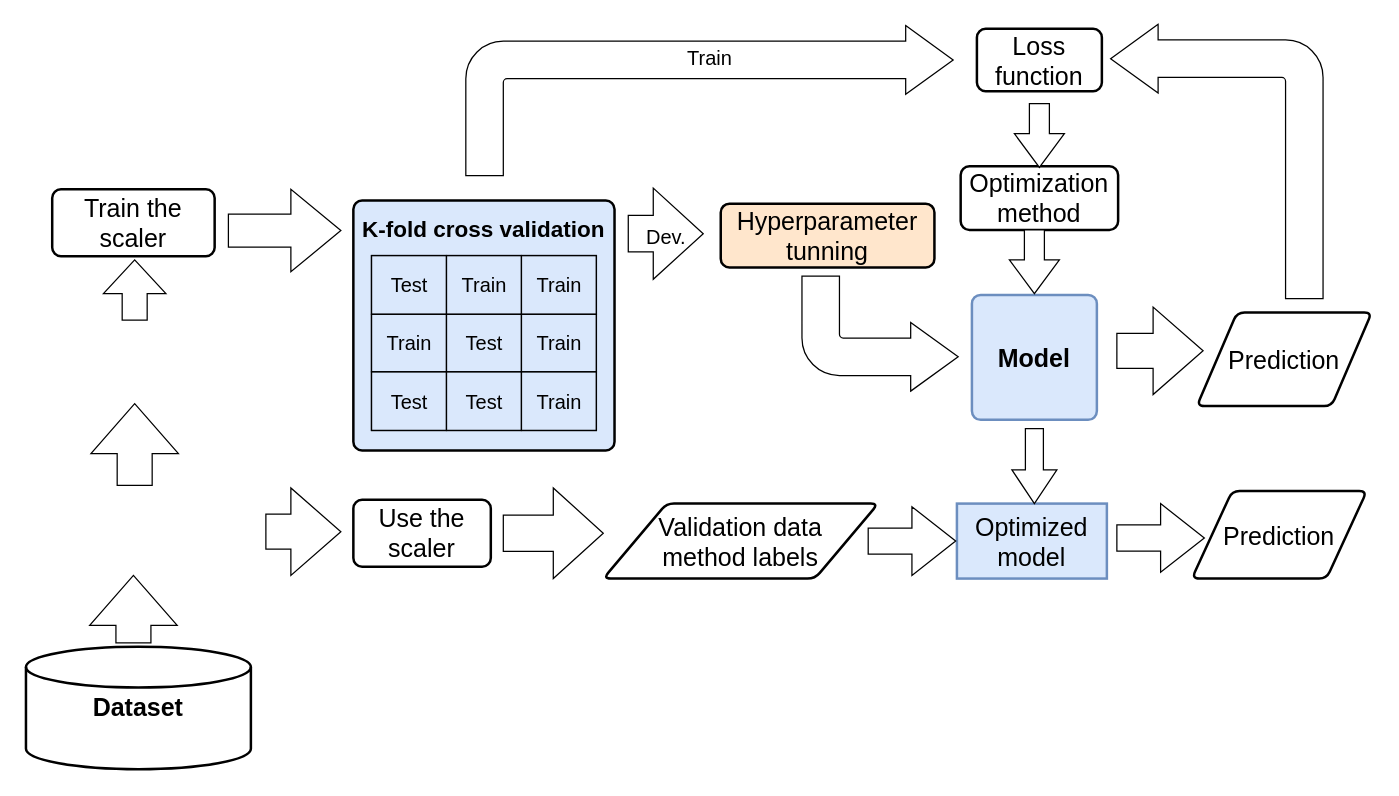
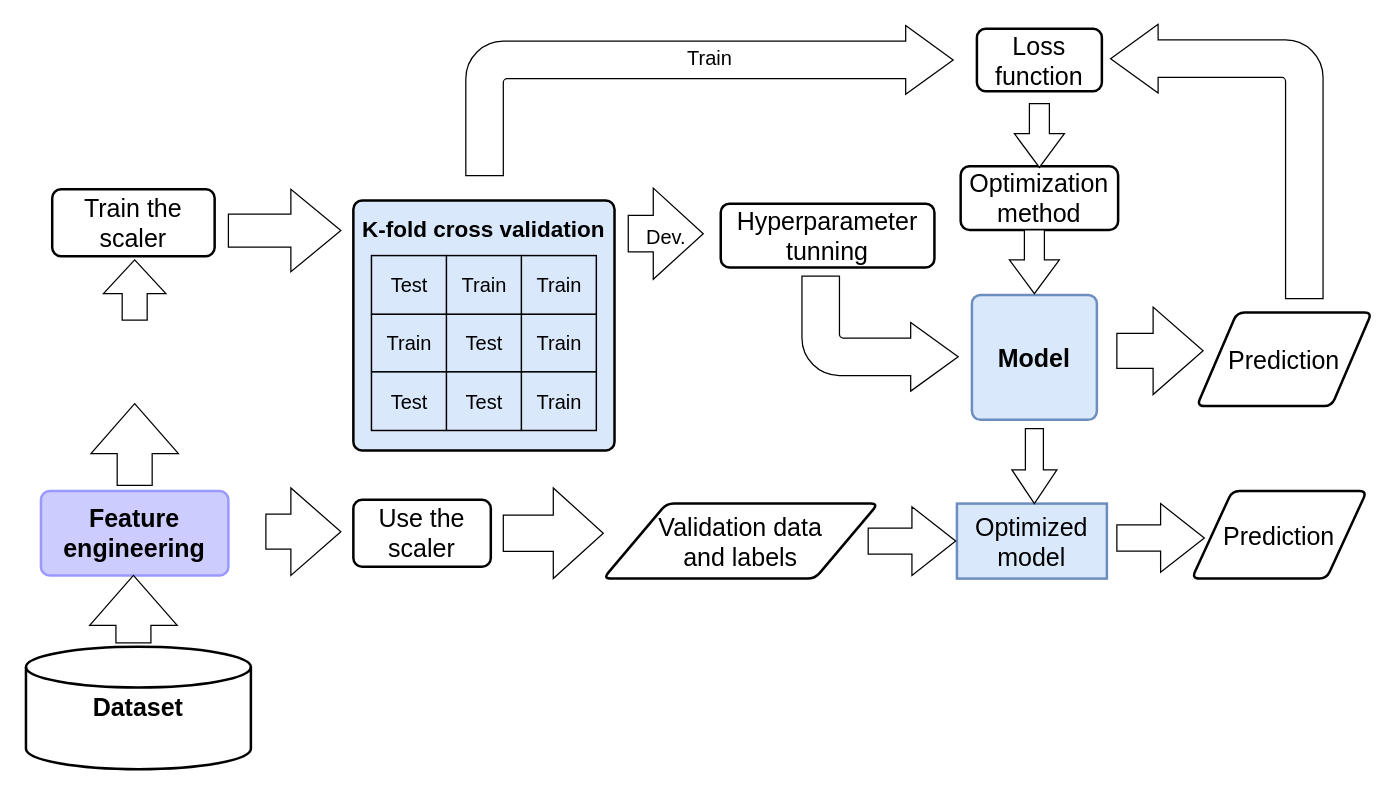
(828, 236) -> (828, 236)
none -> (134, 533)
(741, 542) -> (741, 542)
